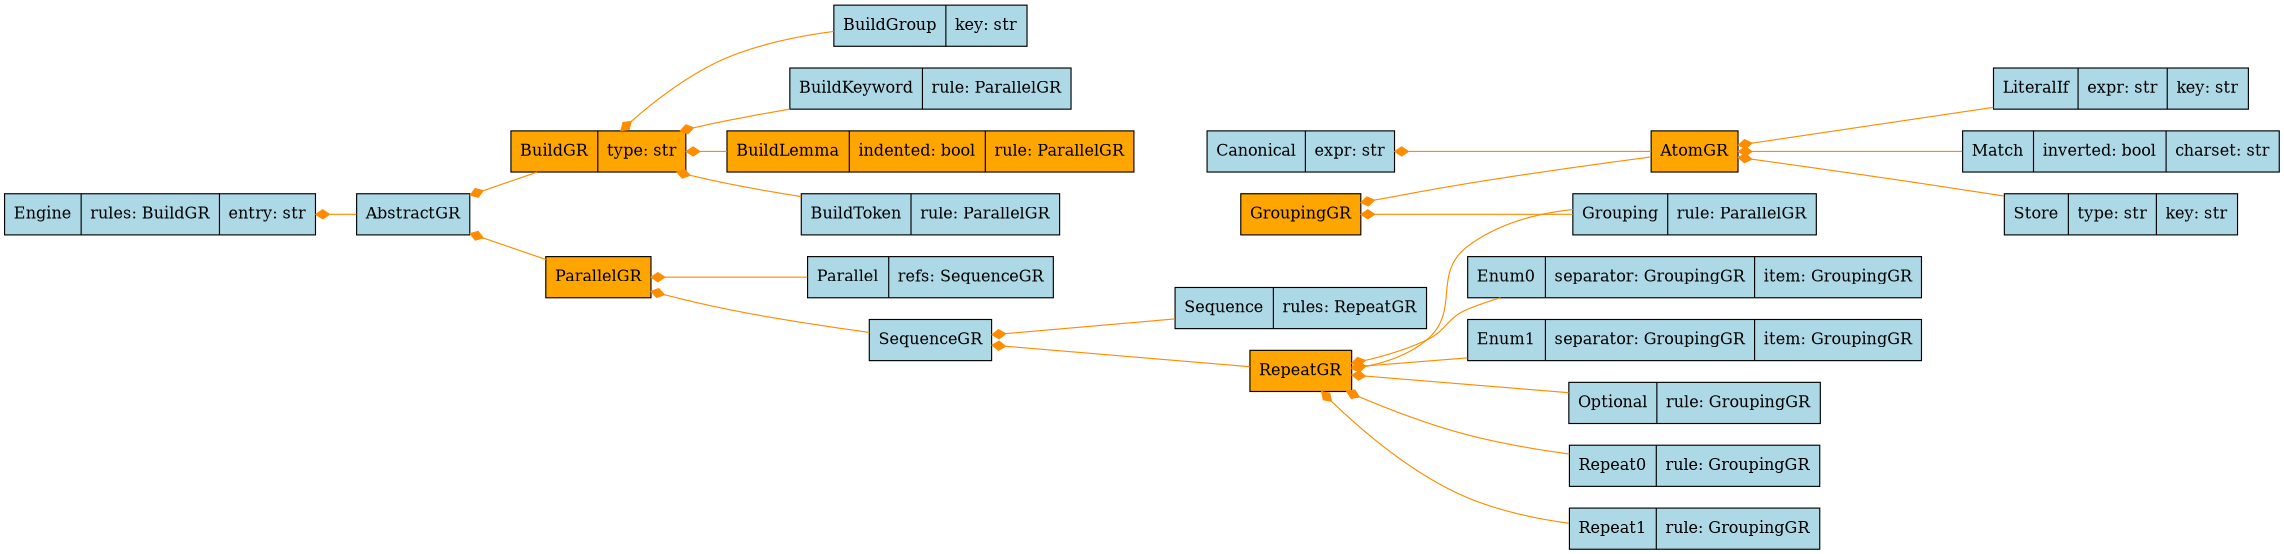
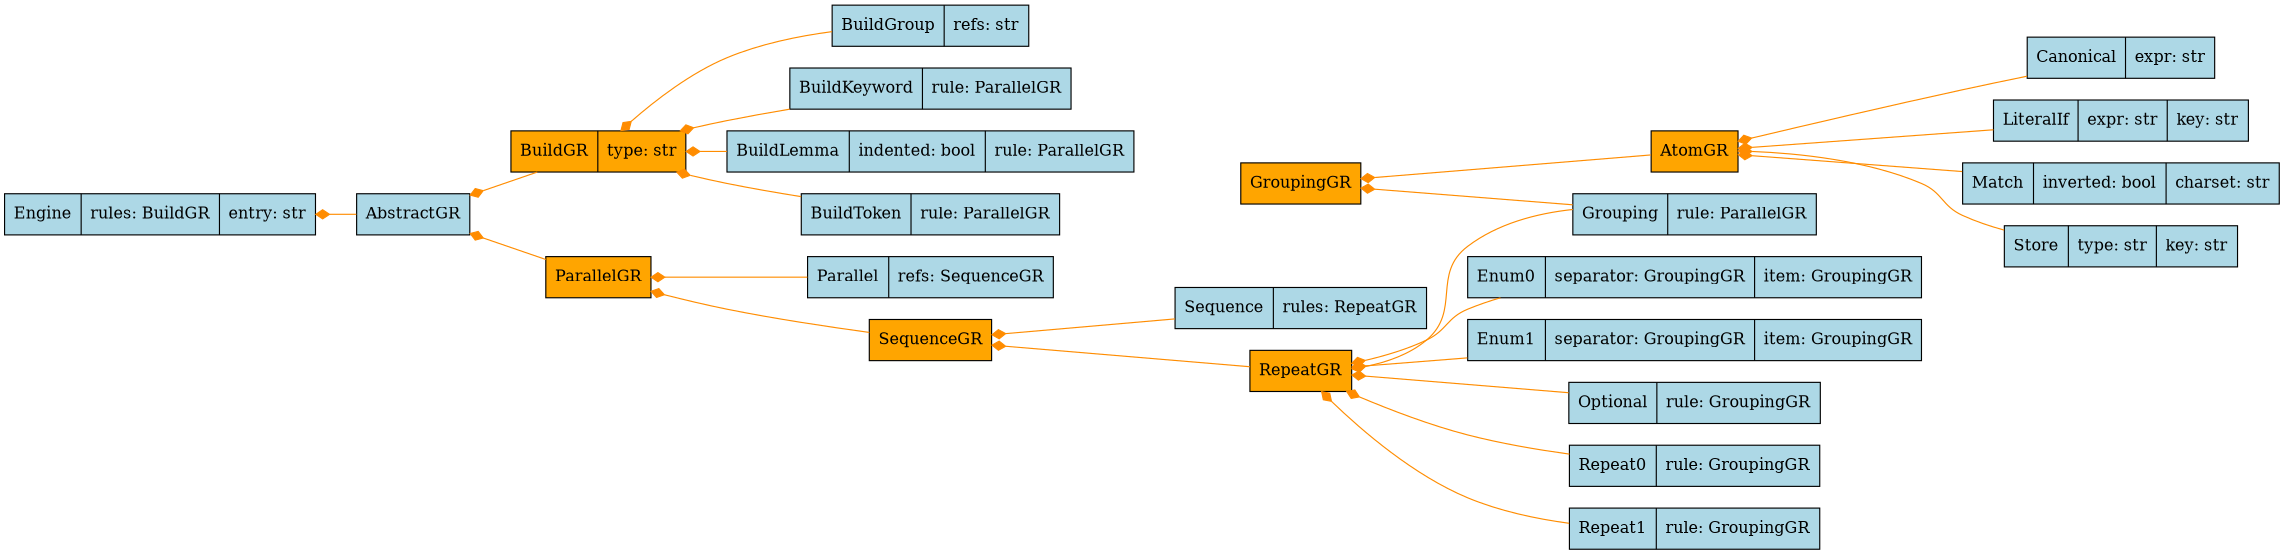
(986, 25) -> (986, 25)
(930, 151) -> (930, 151)
(1530, 151) -> (1889, 106)
(930, 340) -> (930, 340)
